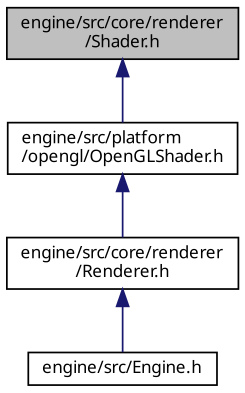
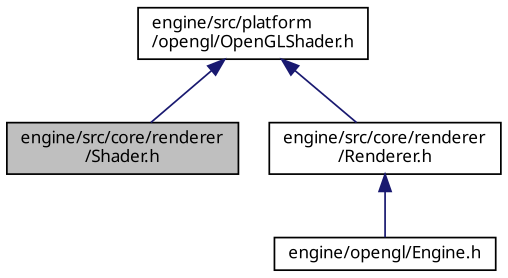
(123, 100) -> (181, 97)
(123, 369) -> (385, 254)
